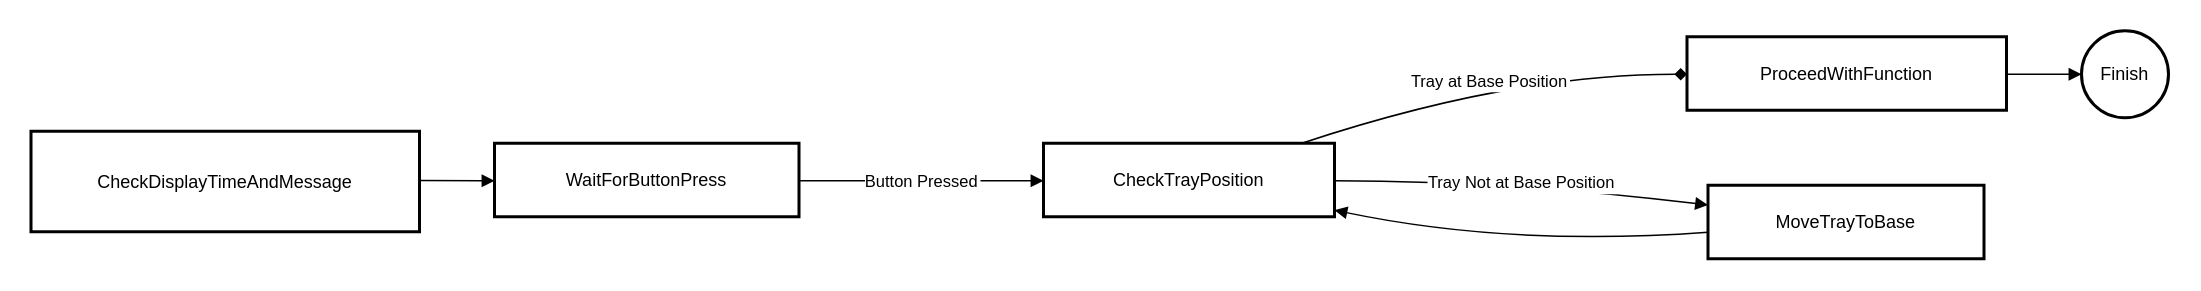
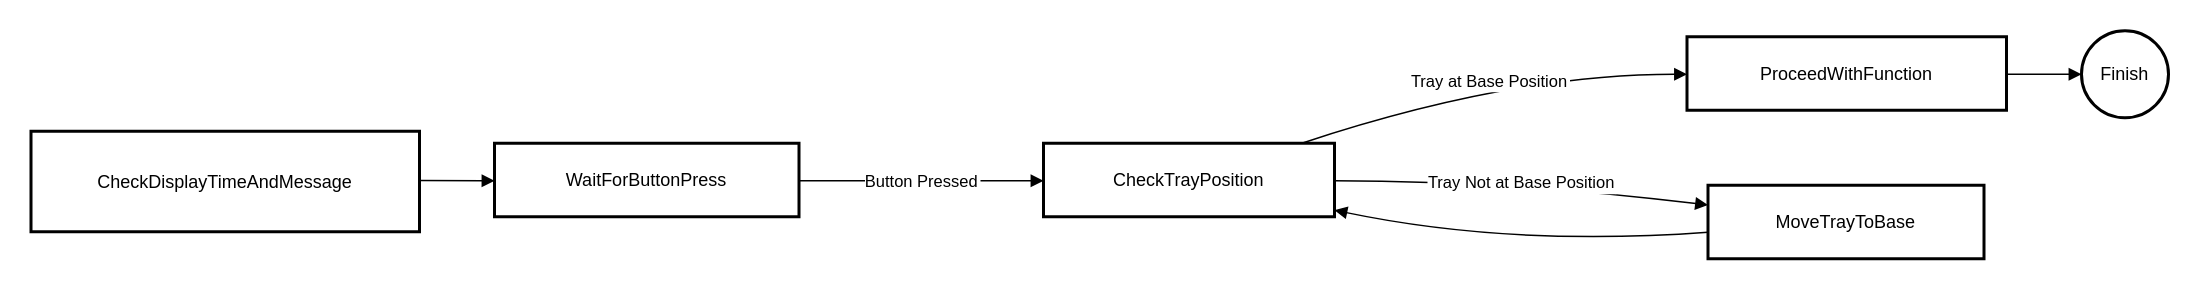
(1673, 74) -> (1673, 74)
